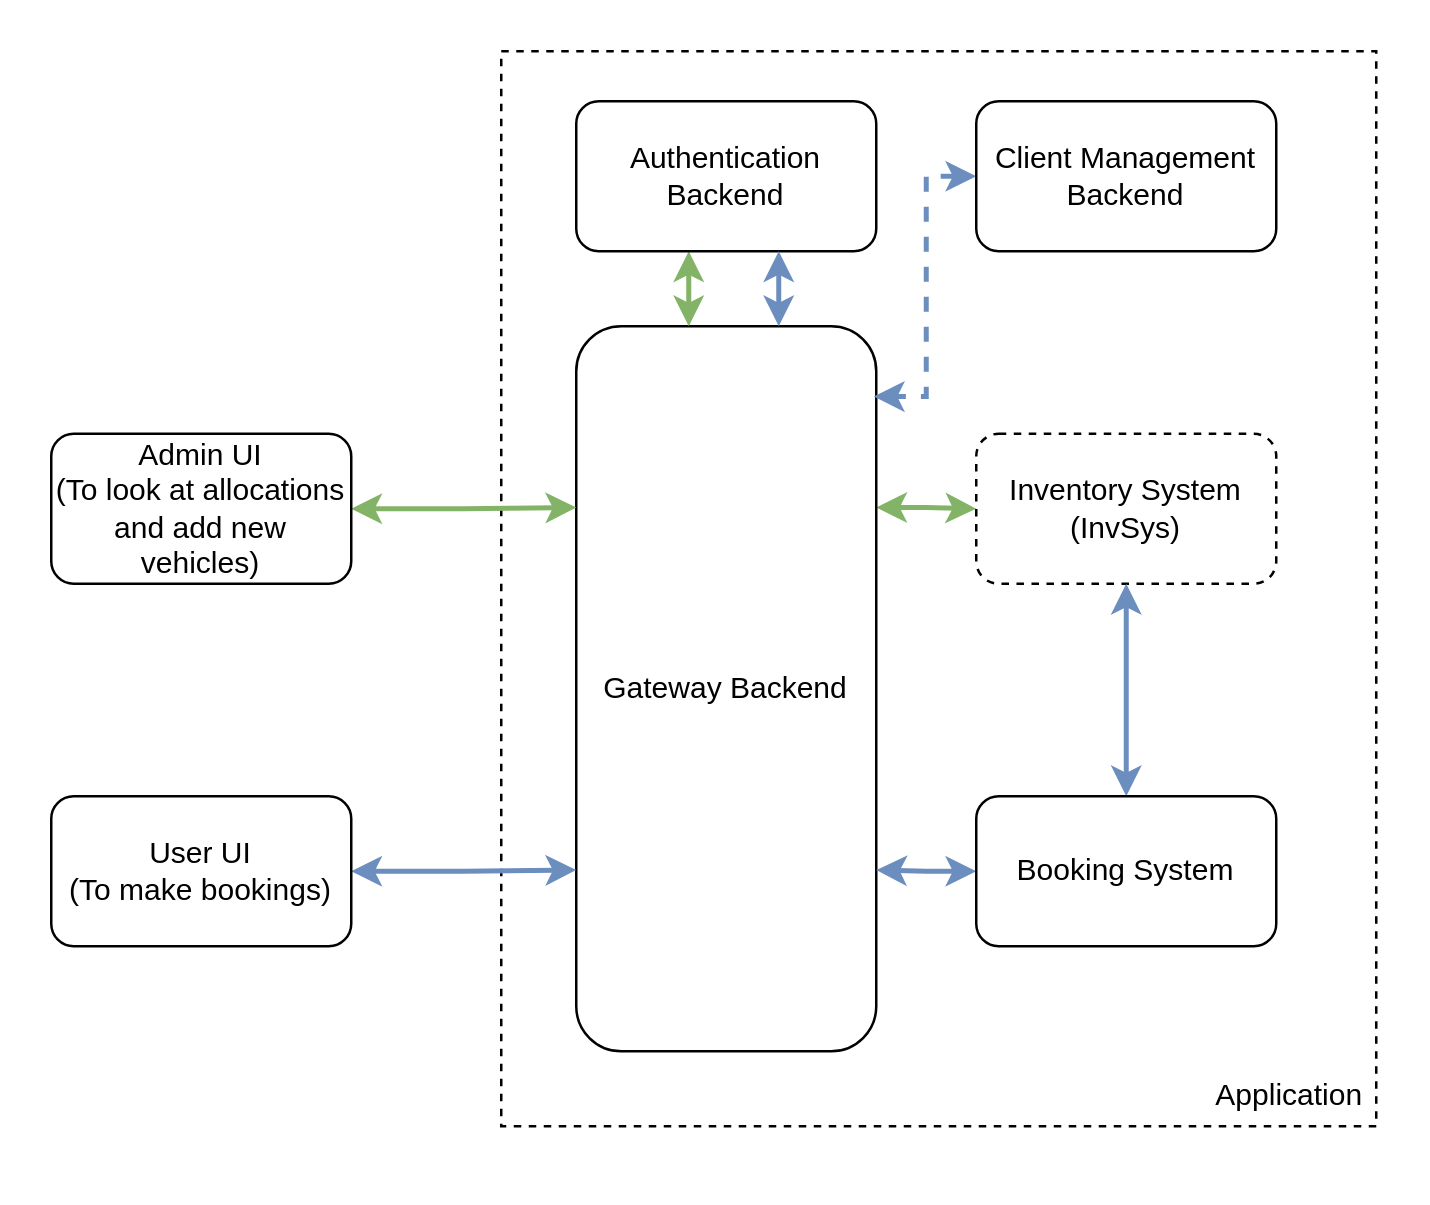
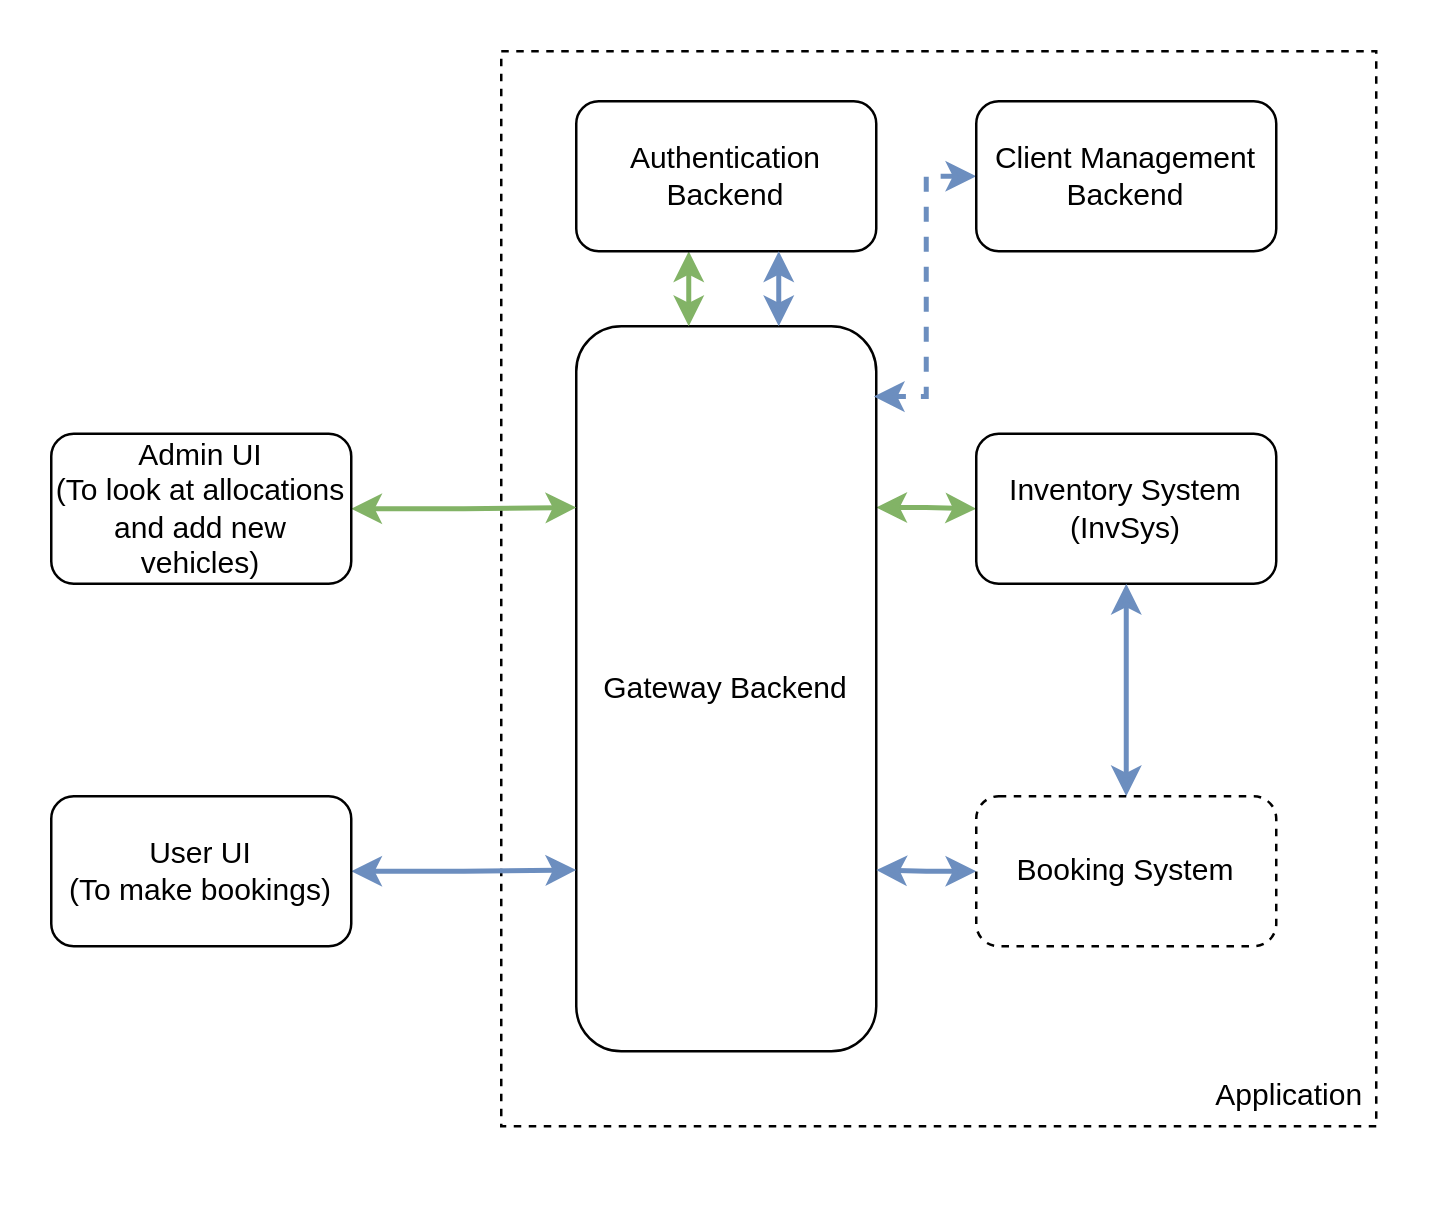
(1126, 509) -> (1126, 509)
(1126, 871) -> (1126, 871)
